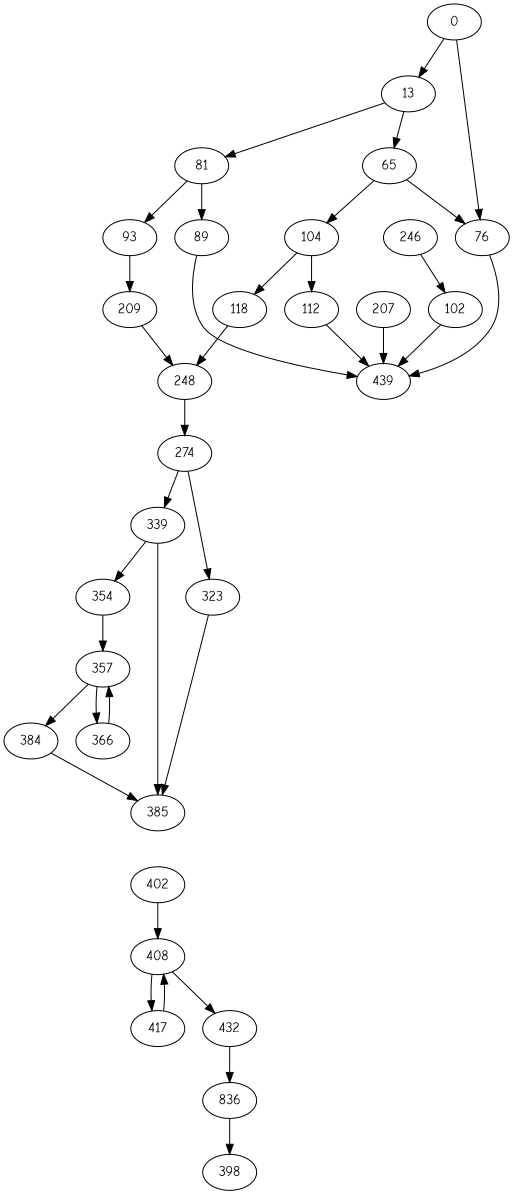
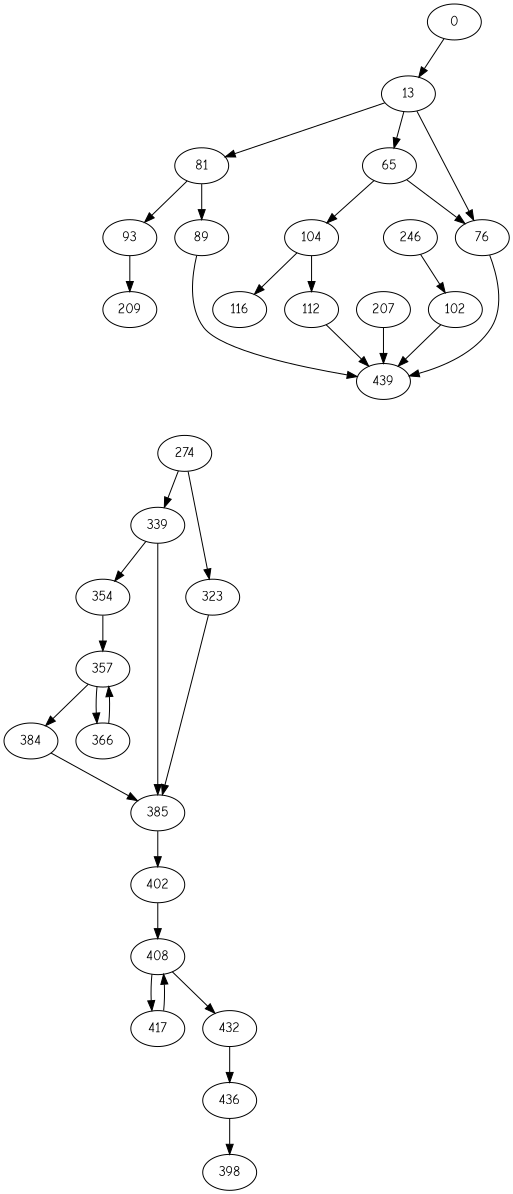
(468, 125) -> (443, 161)
(240, 310) -> (240, 310)
(185, 381) -> none
none -> (158, 844)
(230, 1100) -> (230, 1100)
